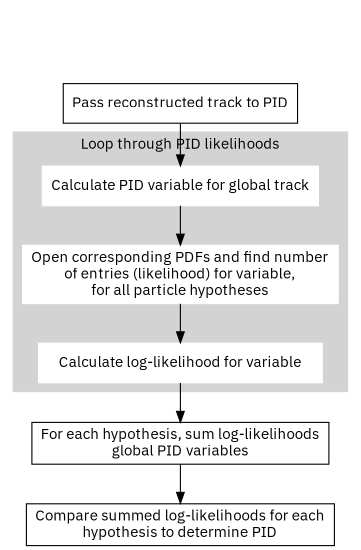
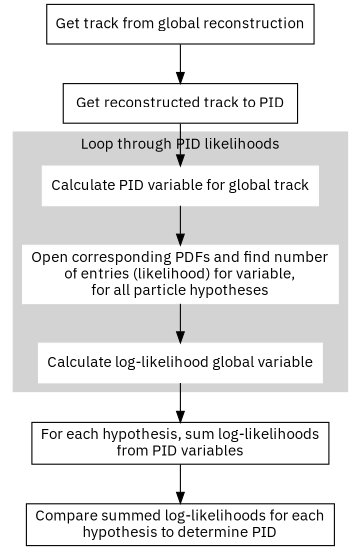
none -> (180, 24)
(180, 103) -> (180, 103)
(180, 363) -> (180, 363)
(180, 443) -> (180, 443)
